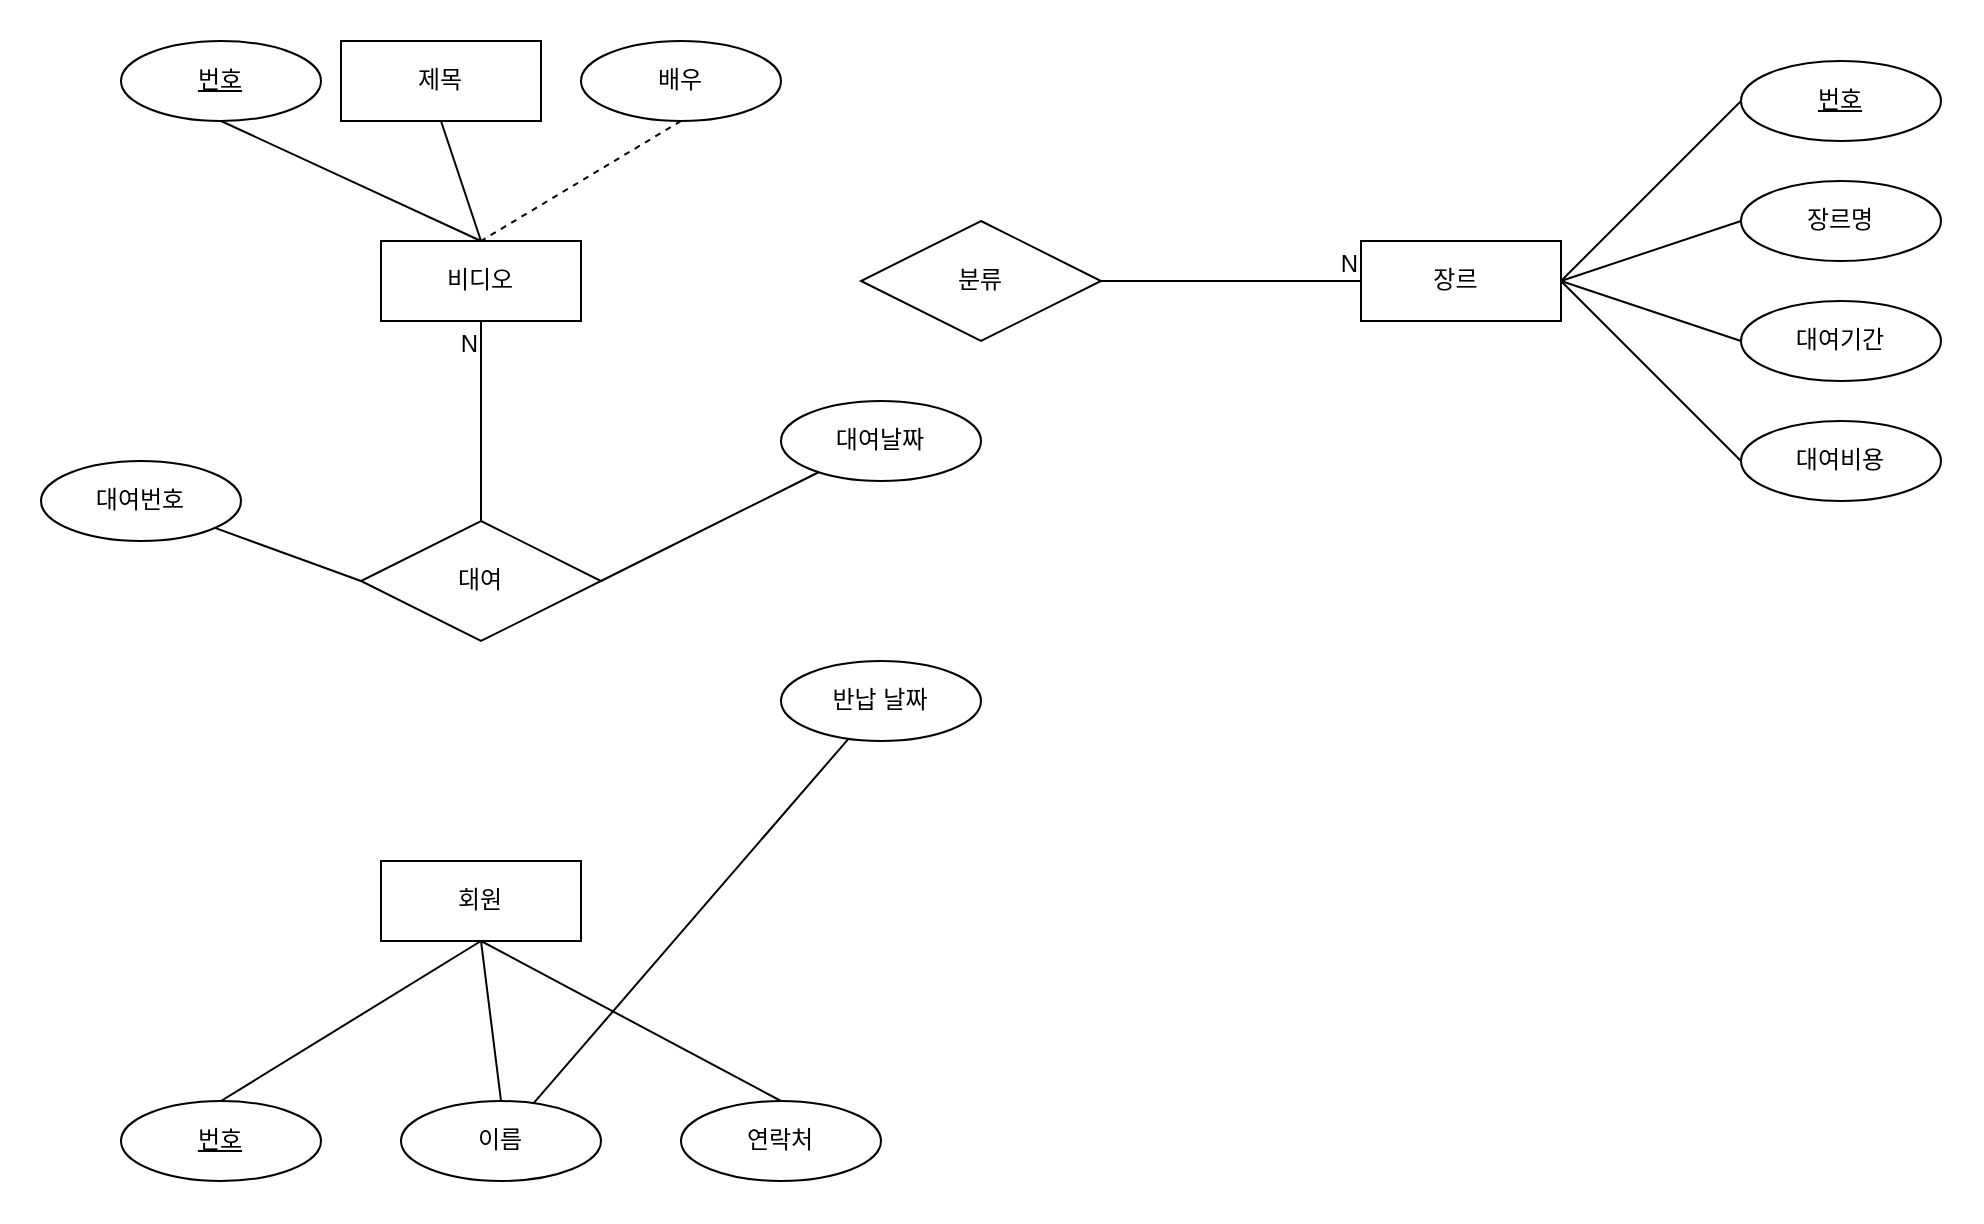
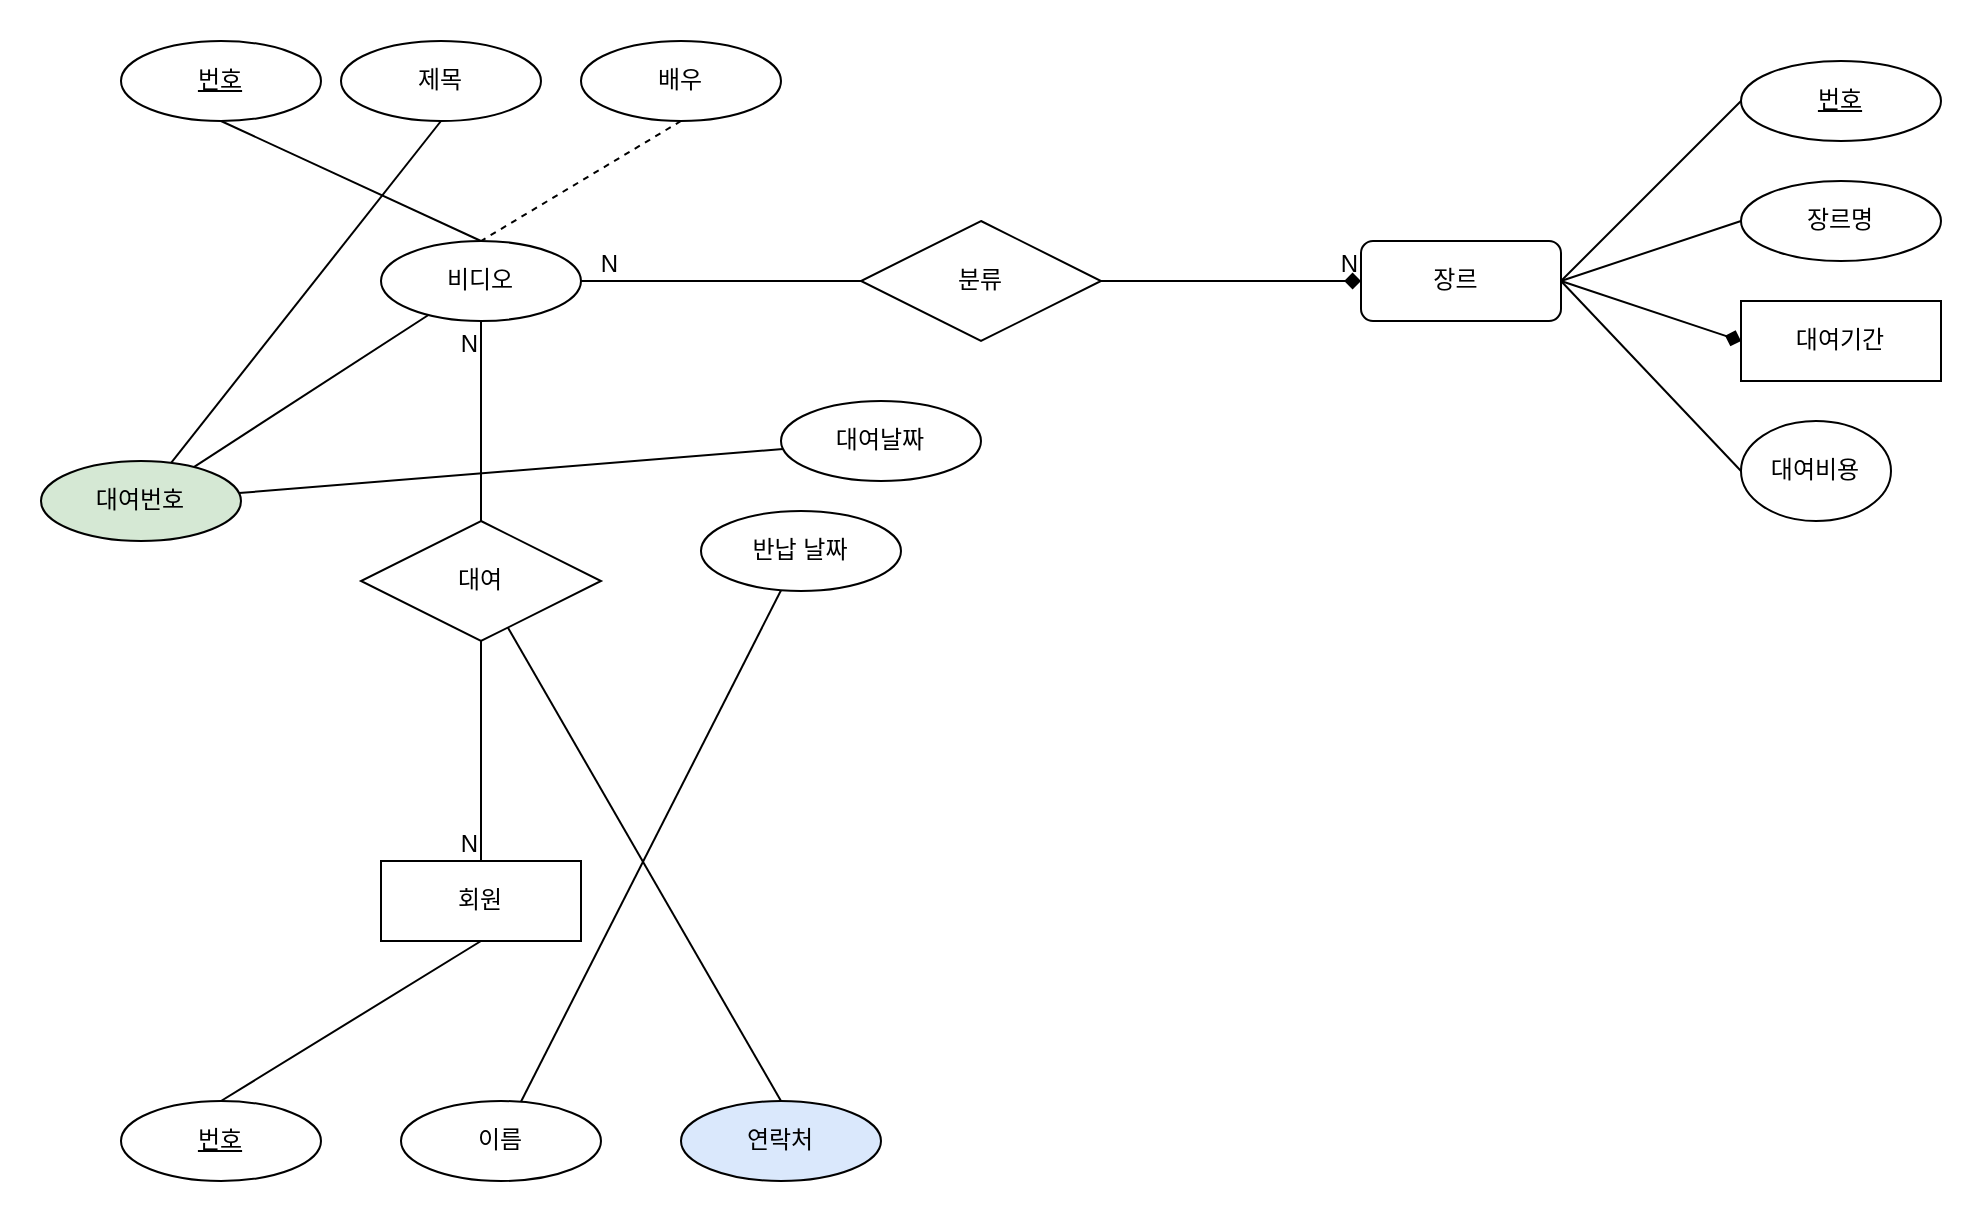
(441, 81) -> (441, 81)
(460, 179) -> (306, 292)
(481, 281) -> (481, 281)
none -> (721, 281)
(1352, 281) -> (1345, 281)
(1461, 281) -> (1461, 281)
(1731, 338) -> (1724, 335)
(1841, 341) -> (1841, 341)
(1841, 461) -> (1816, 471)
(141, 501) -> (141, 501)
(710, 526) -> (511, 471)
(288, 554) -> (311, 391)
(881, 701) -> (801, 551)
none -> (481, 751)
(491, 1022) -> none
(680, 1047) -> (713, 983)
(781, 1141) -> (781, 1141)
